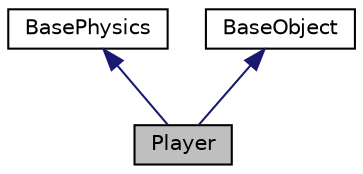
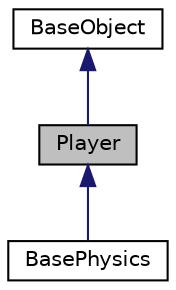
(142, 95) -> (88, 214)
